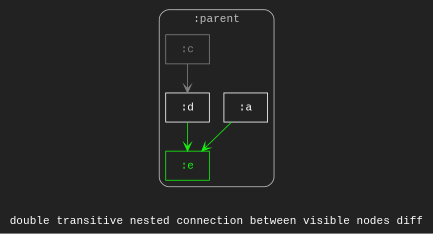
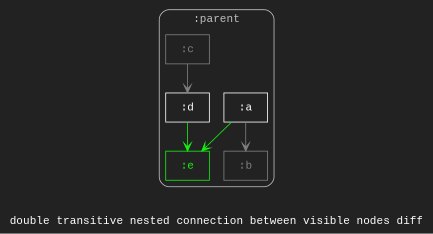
none -> (246, 166)
